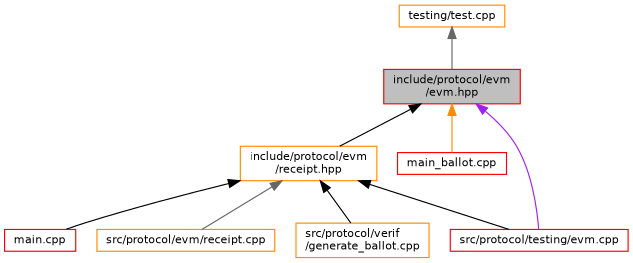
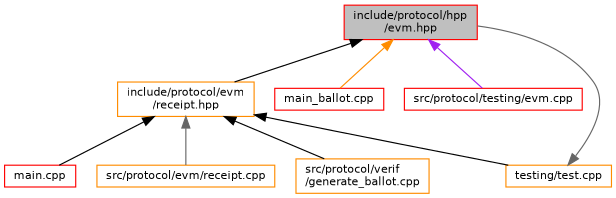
(452, 87) -> (411, 22)
(439, 207) -> (387, 141)
